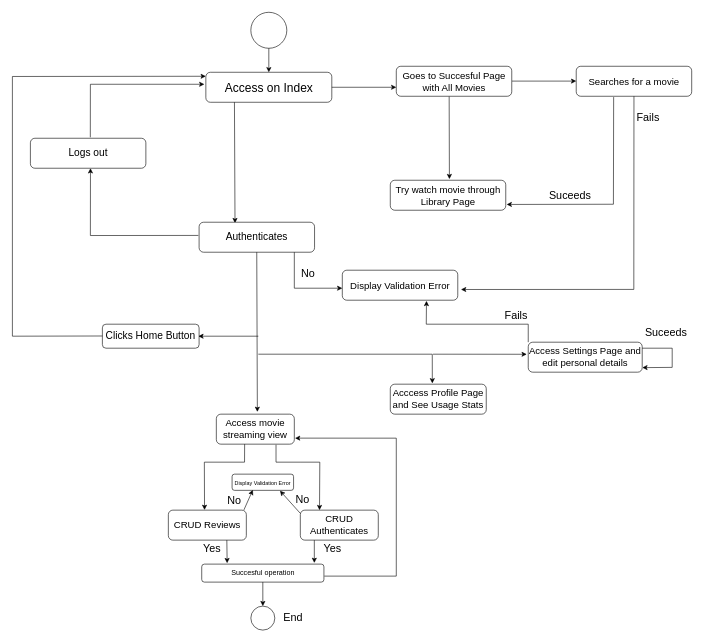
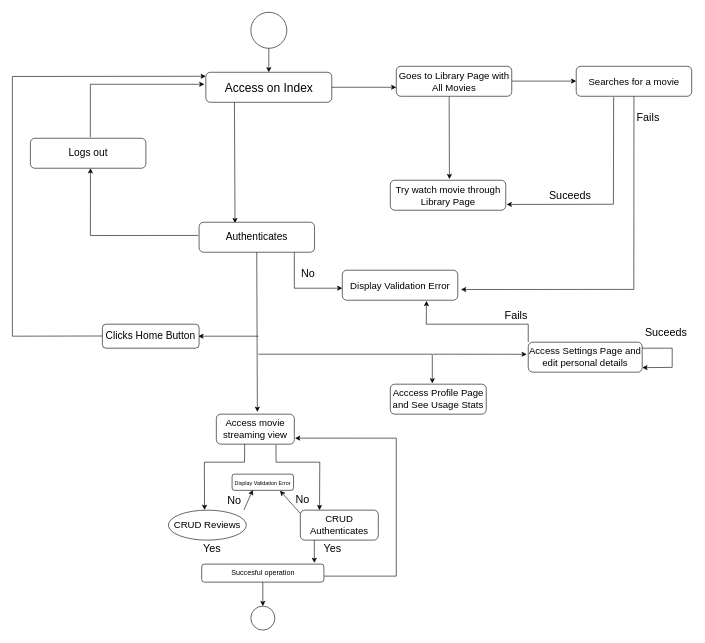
(454, 81) -> (454, 81)
(207, 525) -> (207, 525)
(227, 558) -> none
(293, 618) -> none
